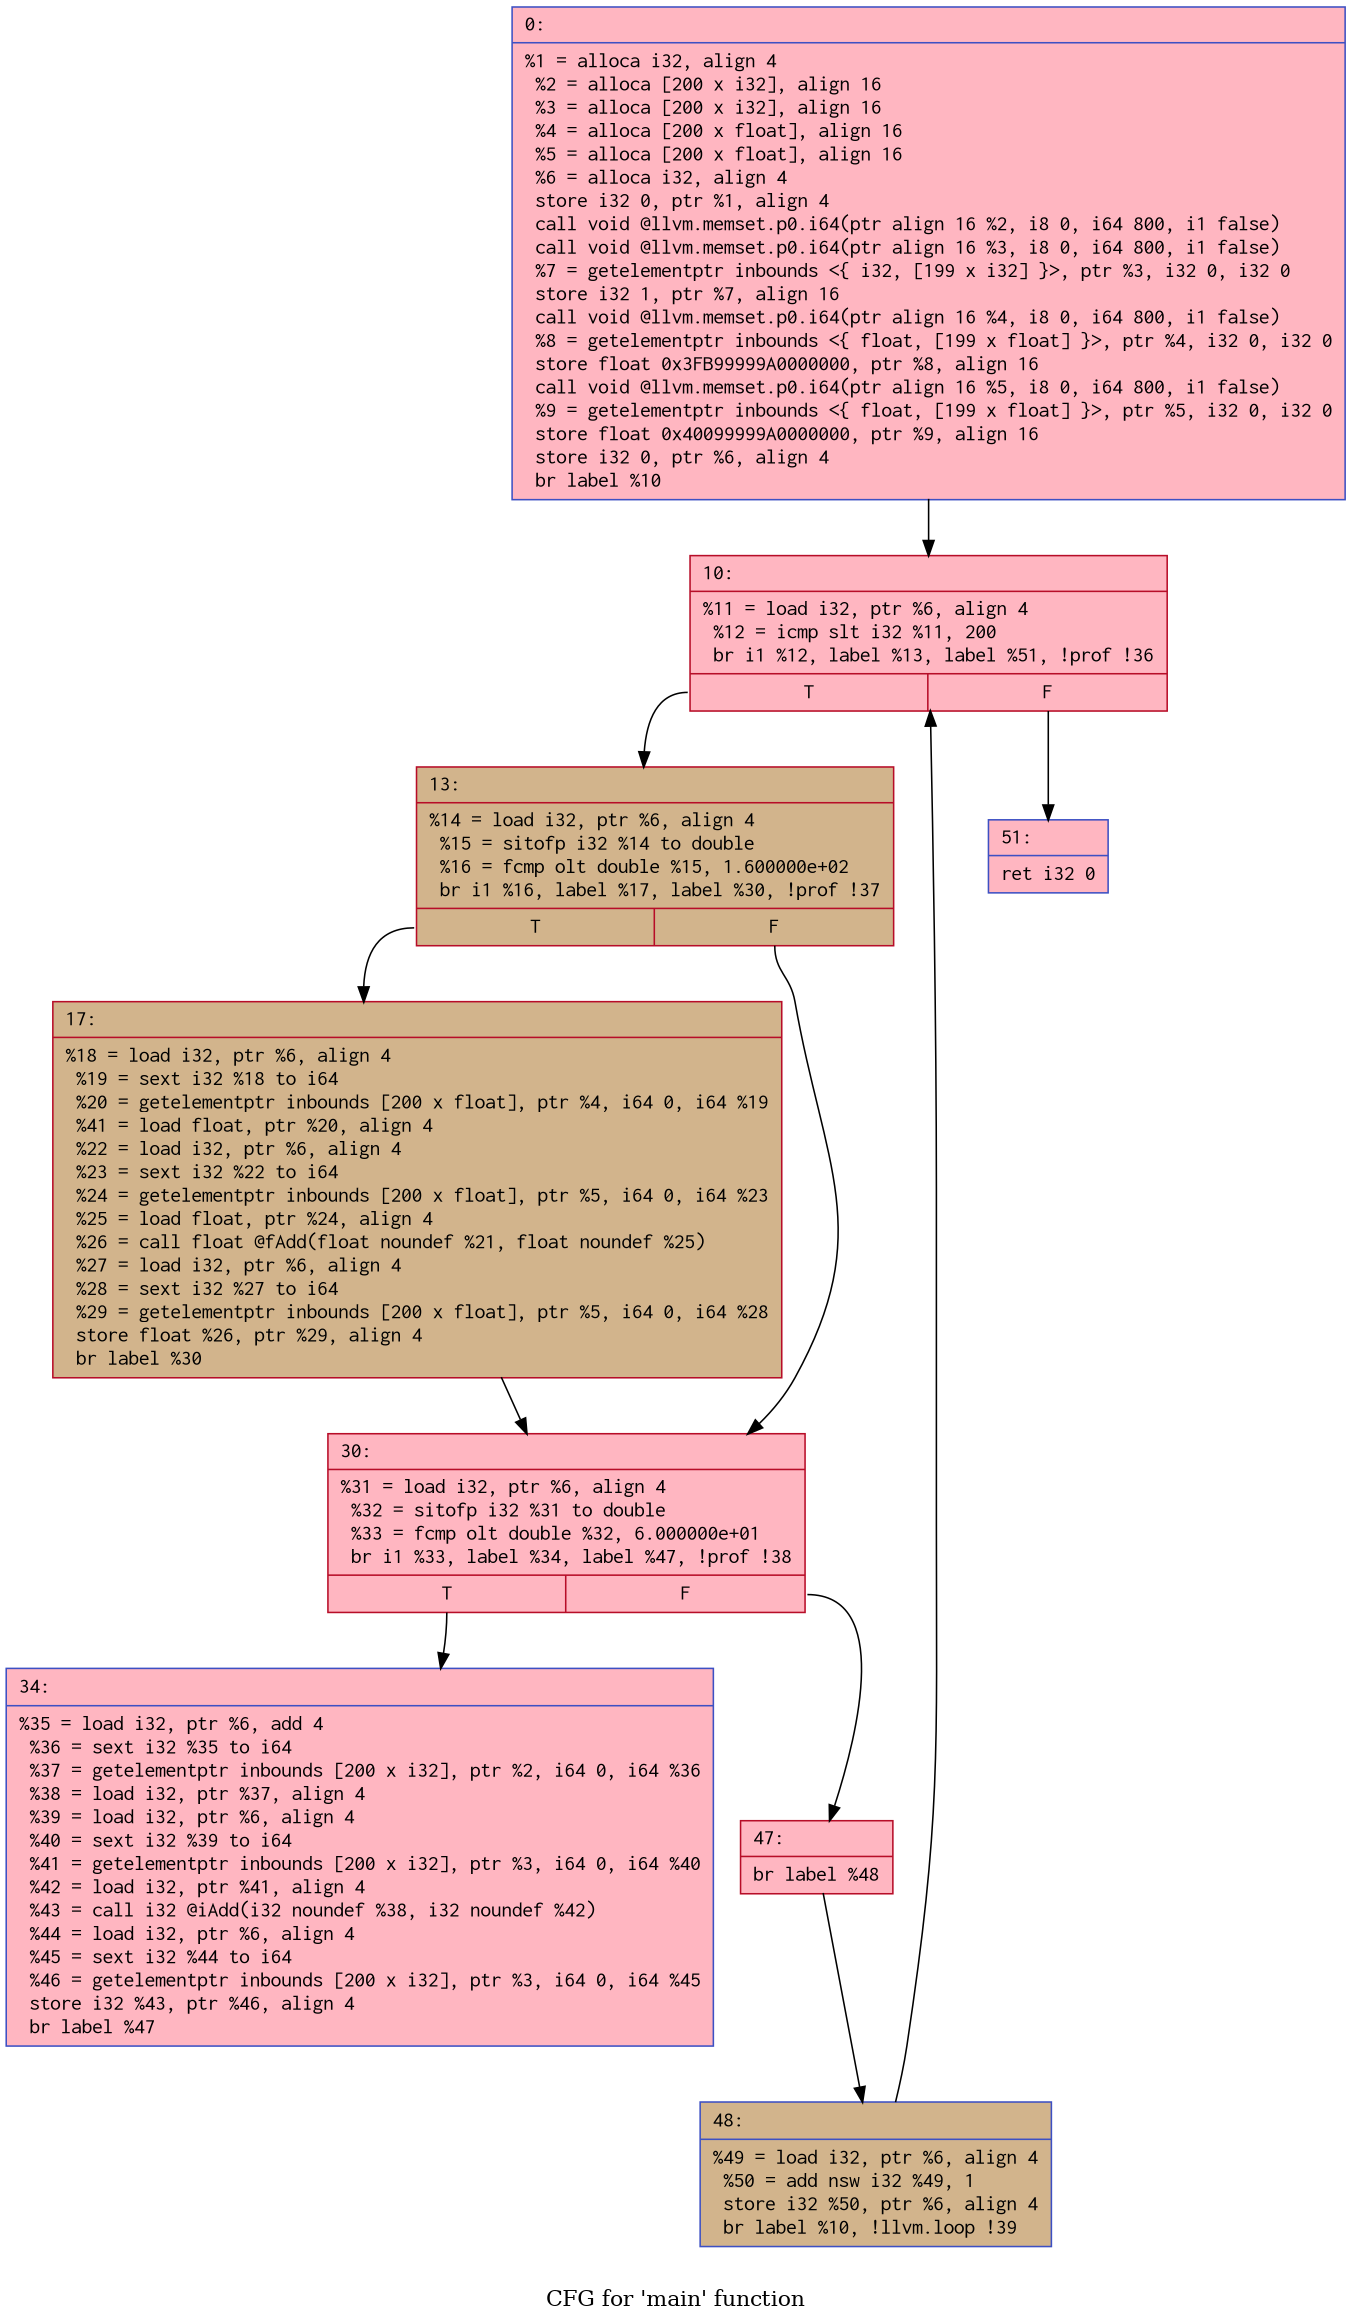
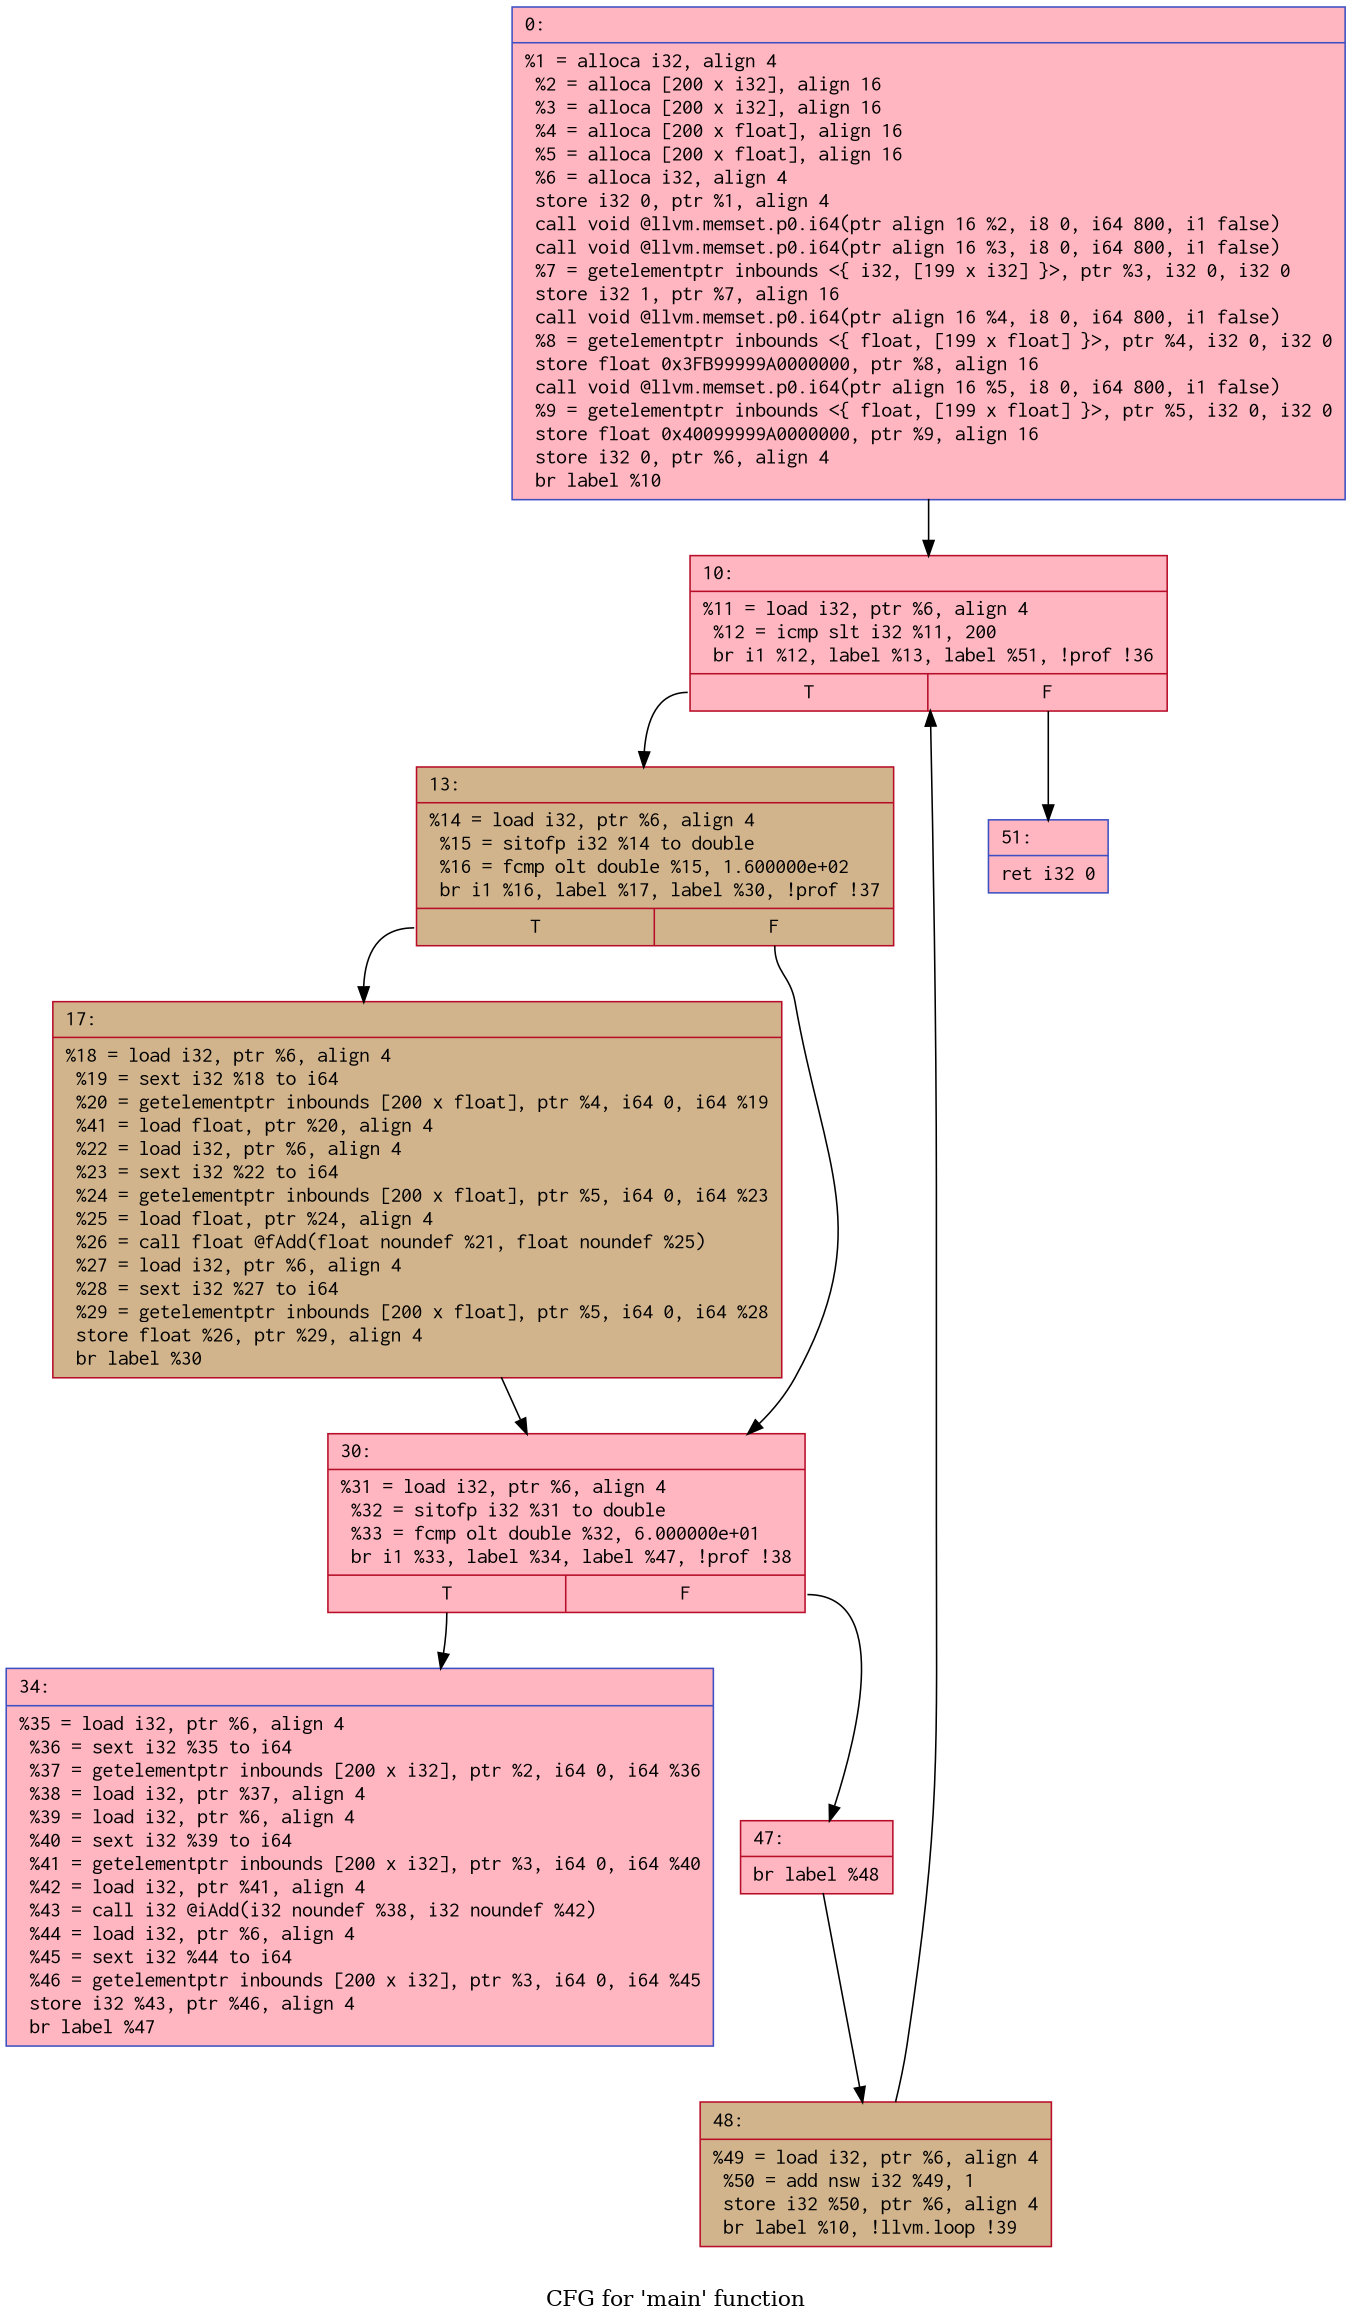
(171, 1724) -> (182, 1724)
(876, 2174) -> (876, 2174)
